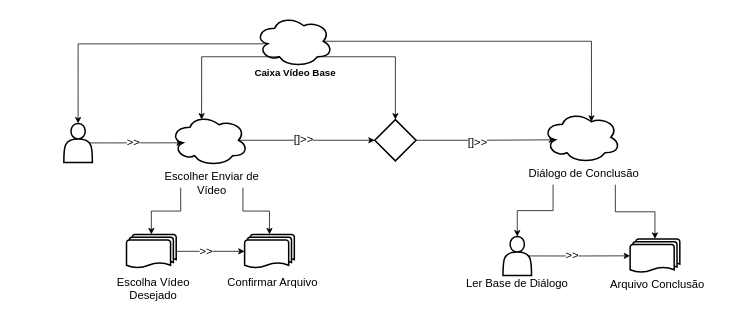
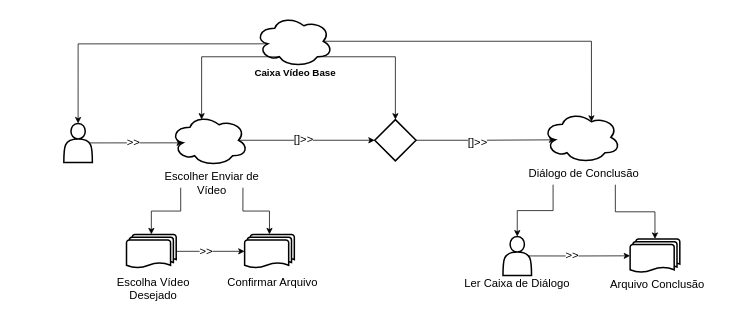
(517, 282) -> (517, 282)
